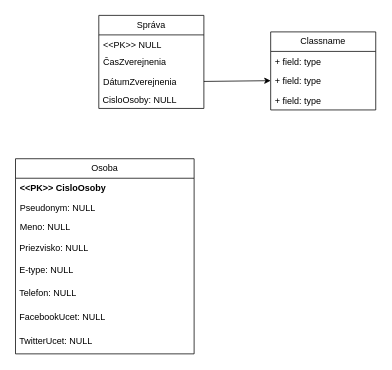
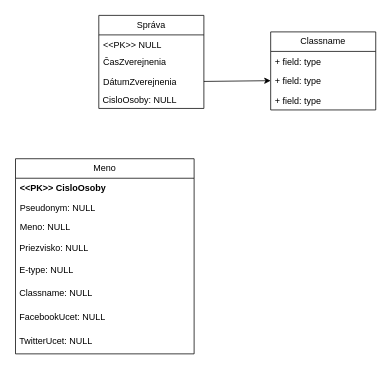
(105, 168) -> (105, 168)
(46, 293) -> (51, 293)
